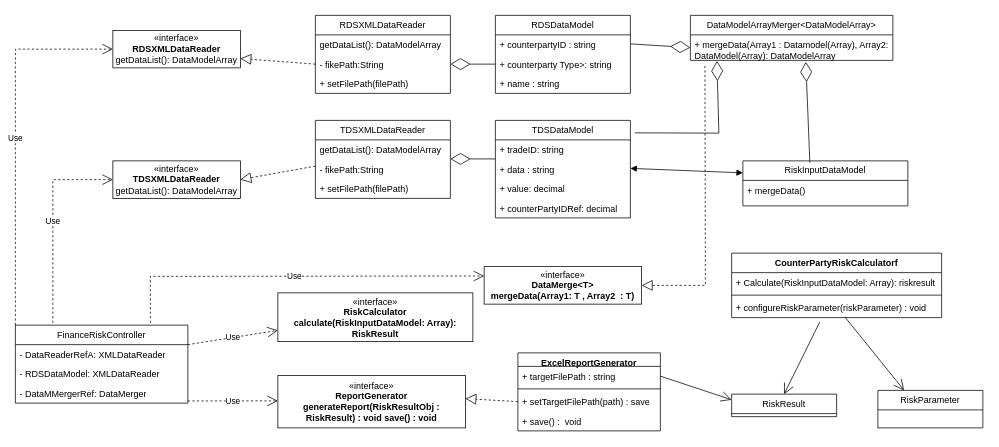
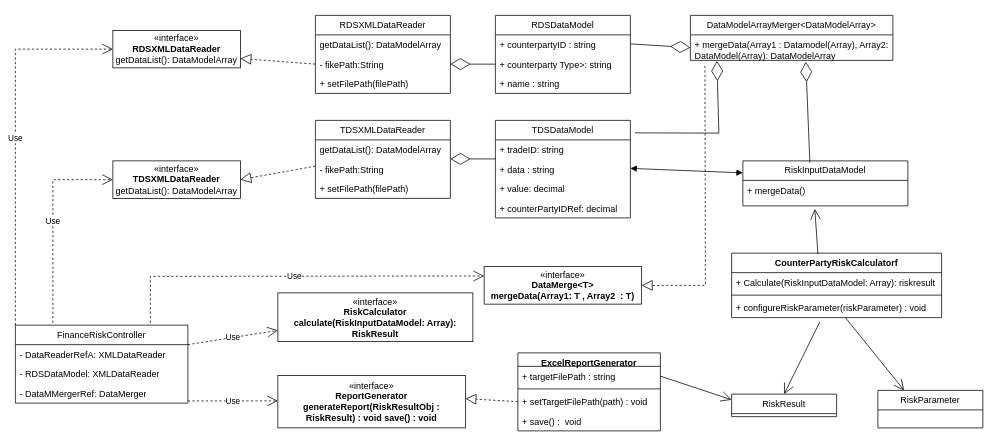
none -> (816, 232)
(590, 408) -> (590, 408)
